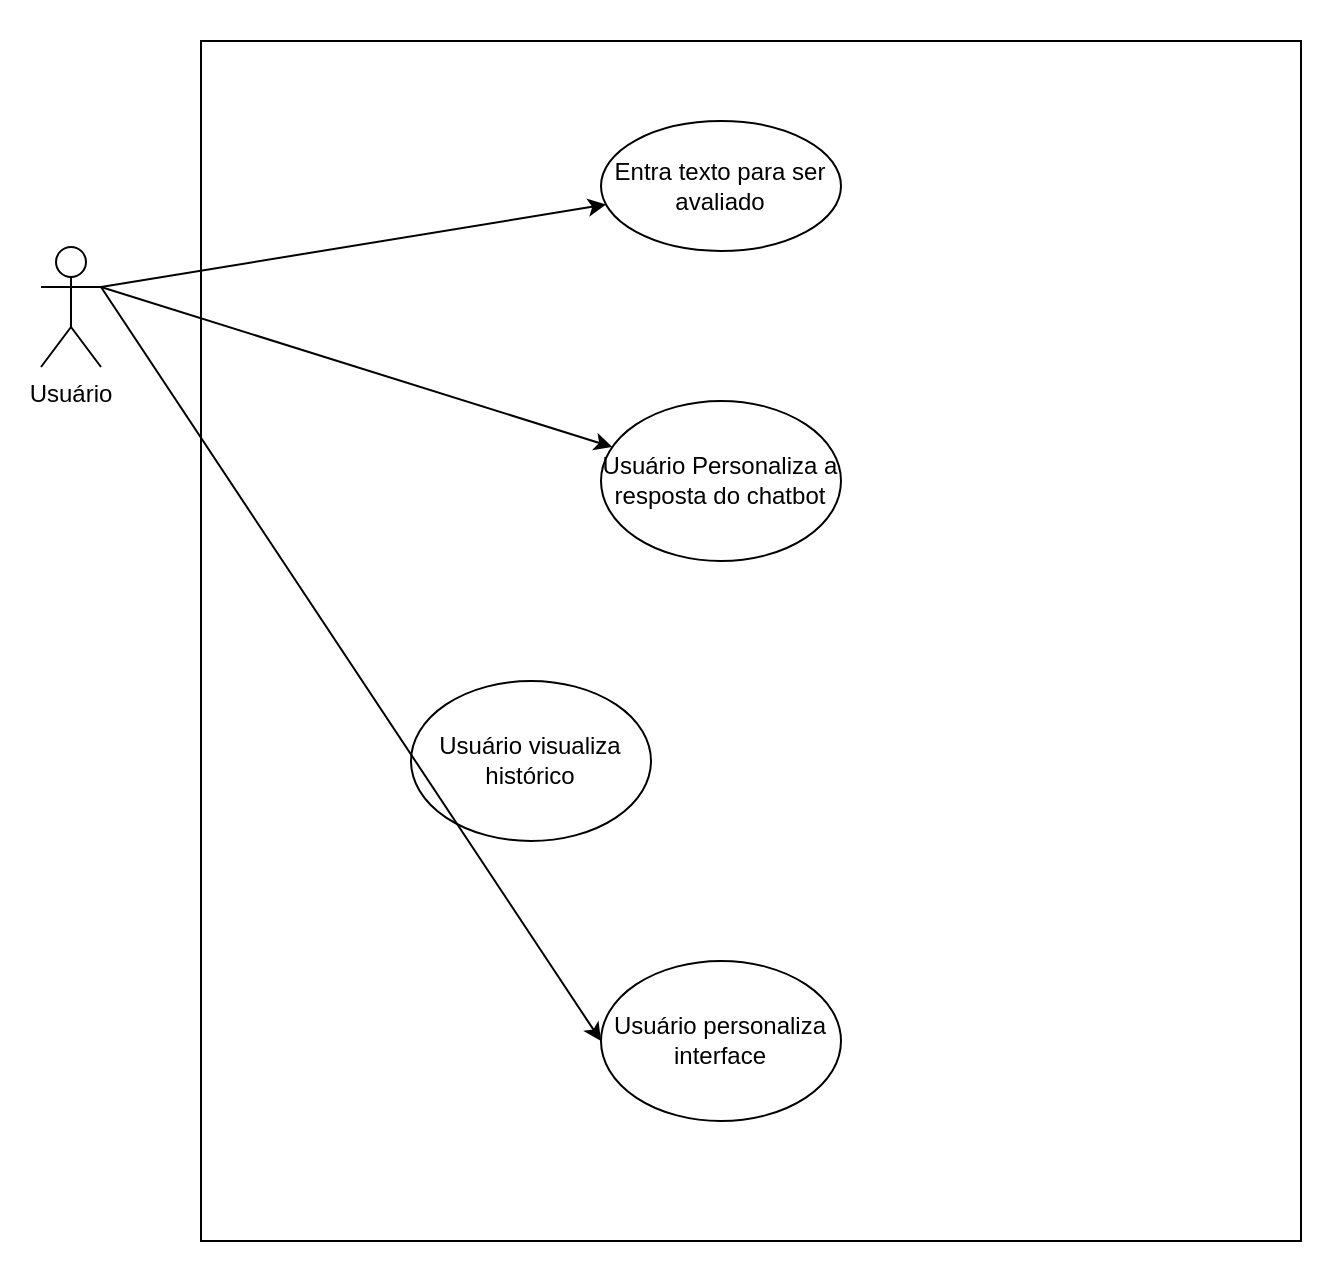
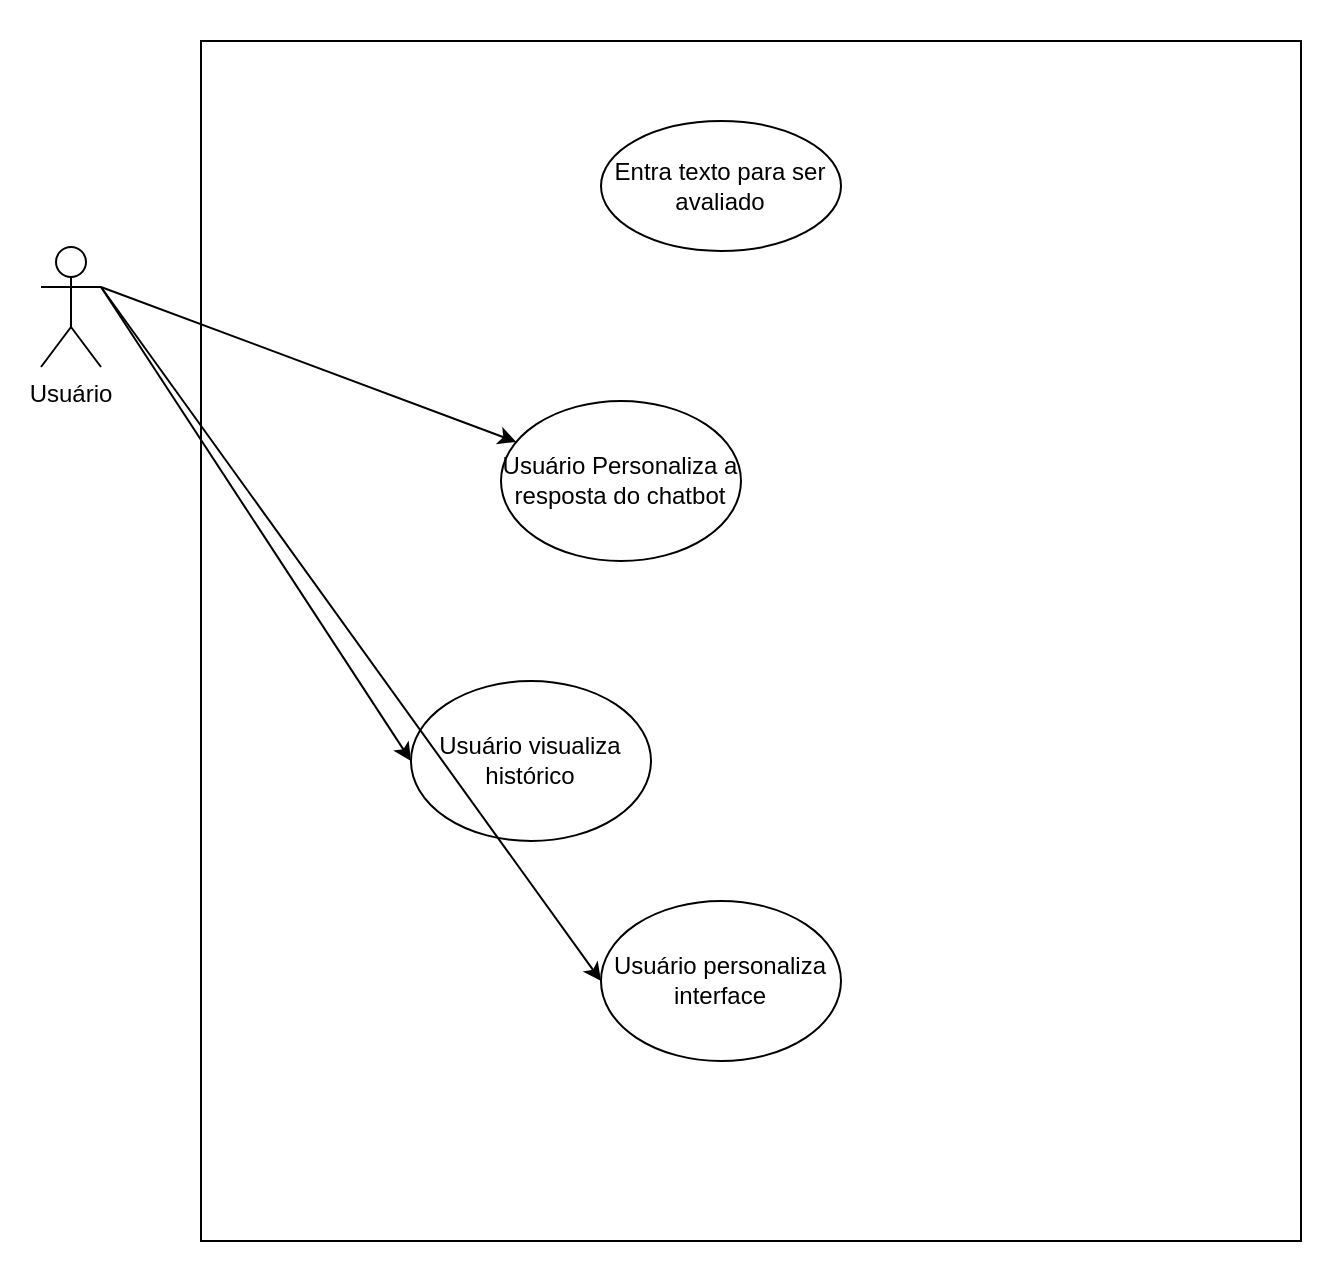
(351, 246) -> none
(721, 481) -> (621, 481)
none -> (374, 705)
(721, 1041) -> (721, 981)
